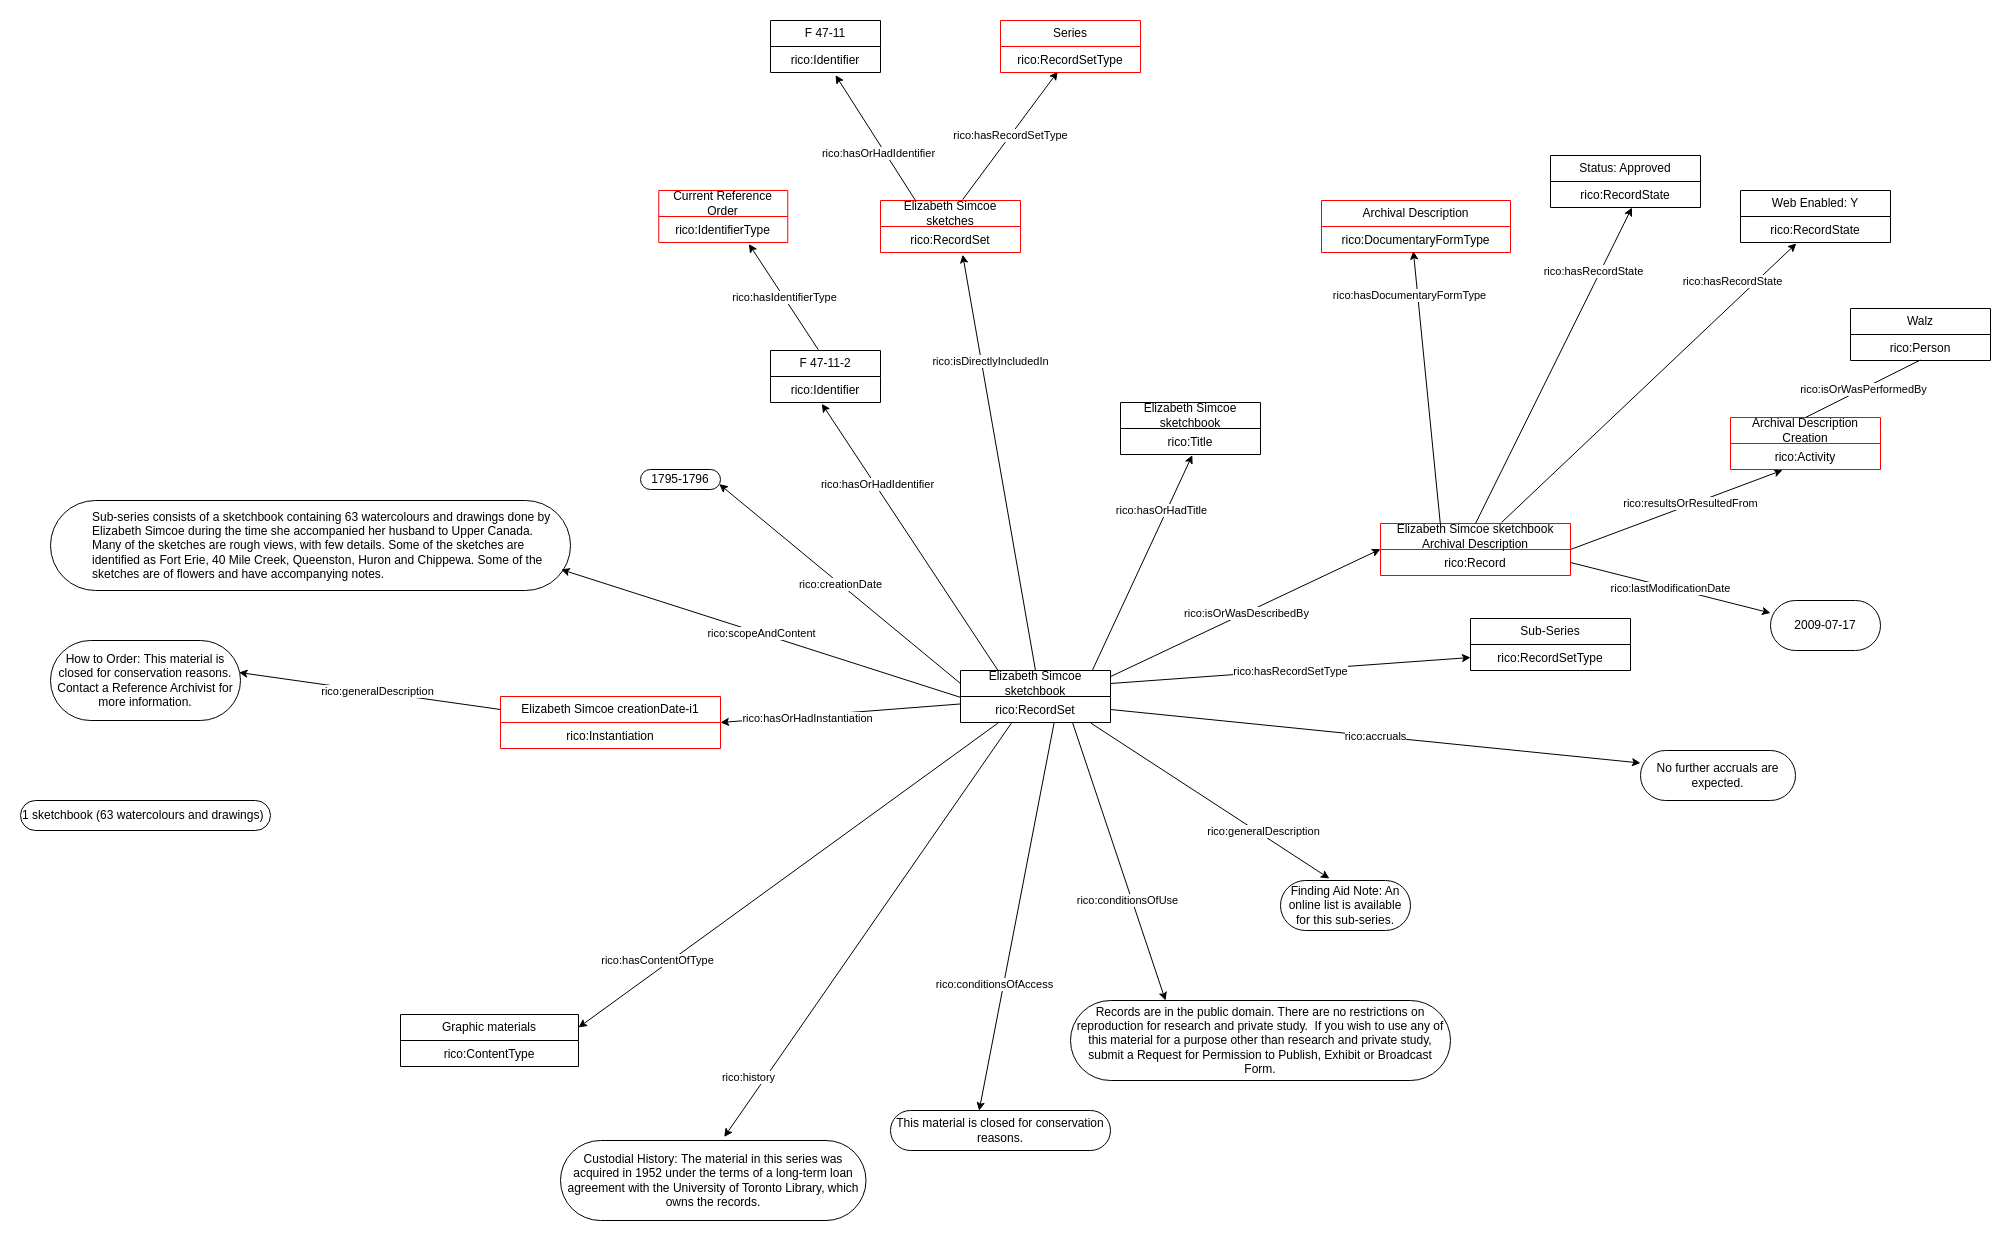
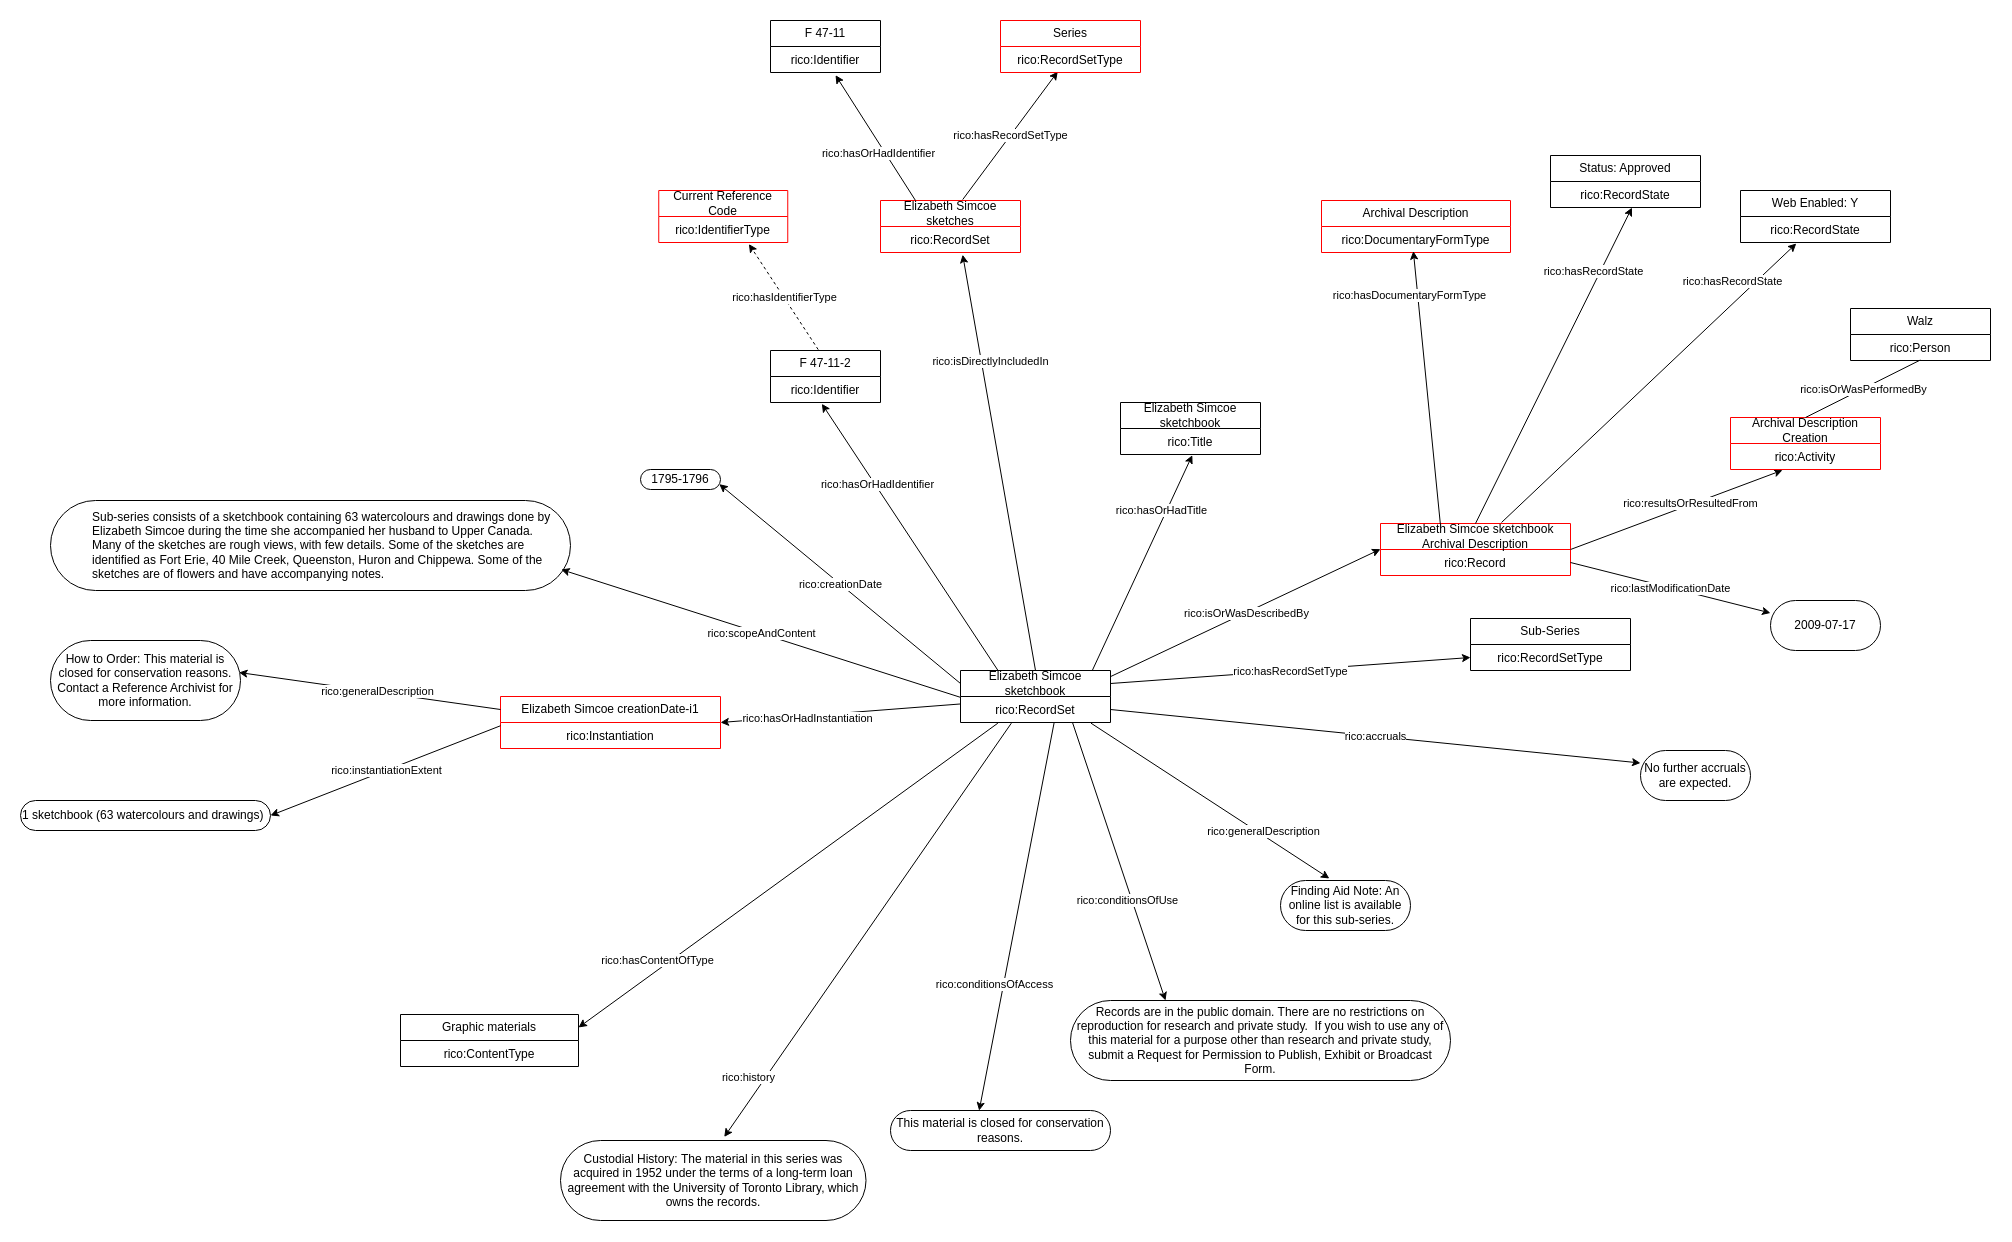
(723, 204) -> (723, 204)
(803, 326) -> (803, 326)
none -> (388, 769)
(1718, 776) -> (1696, 776)
